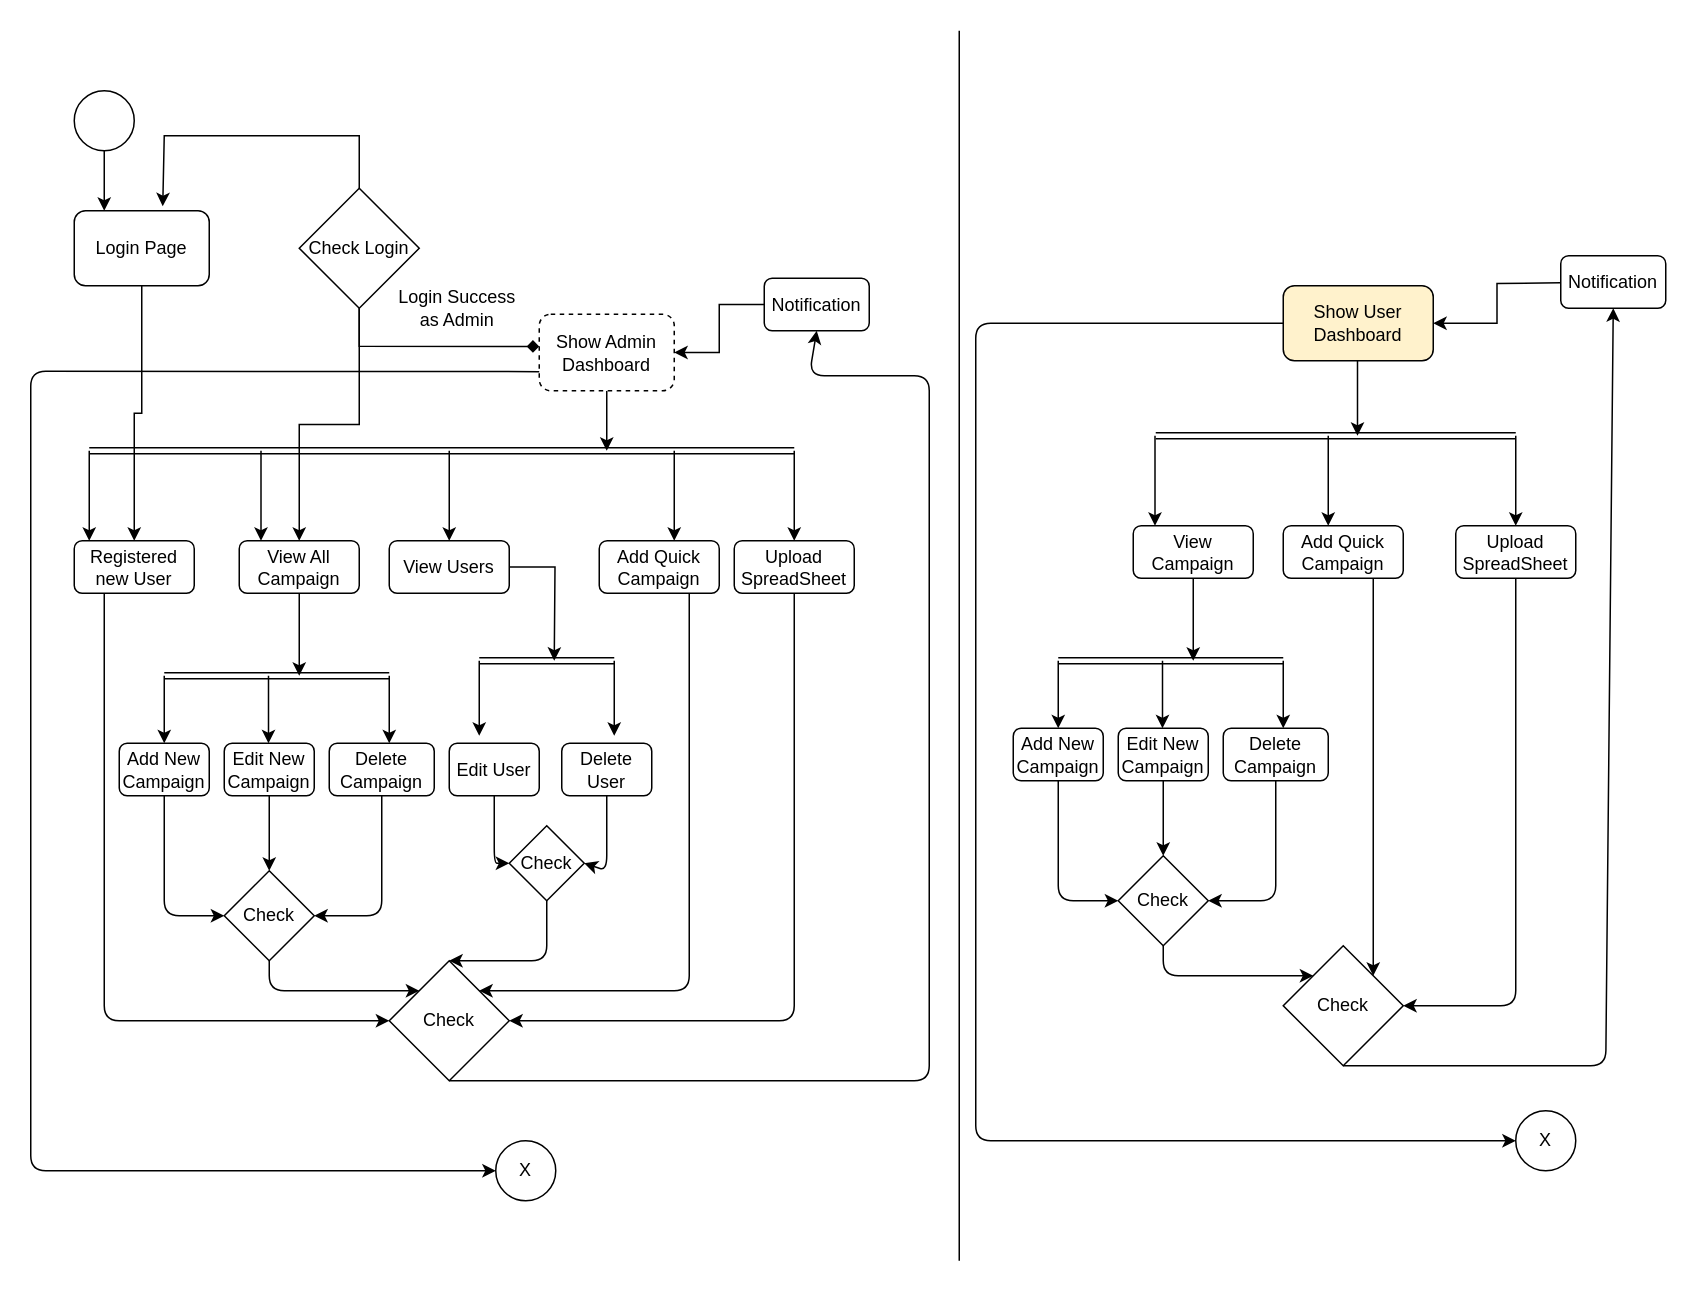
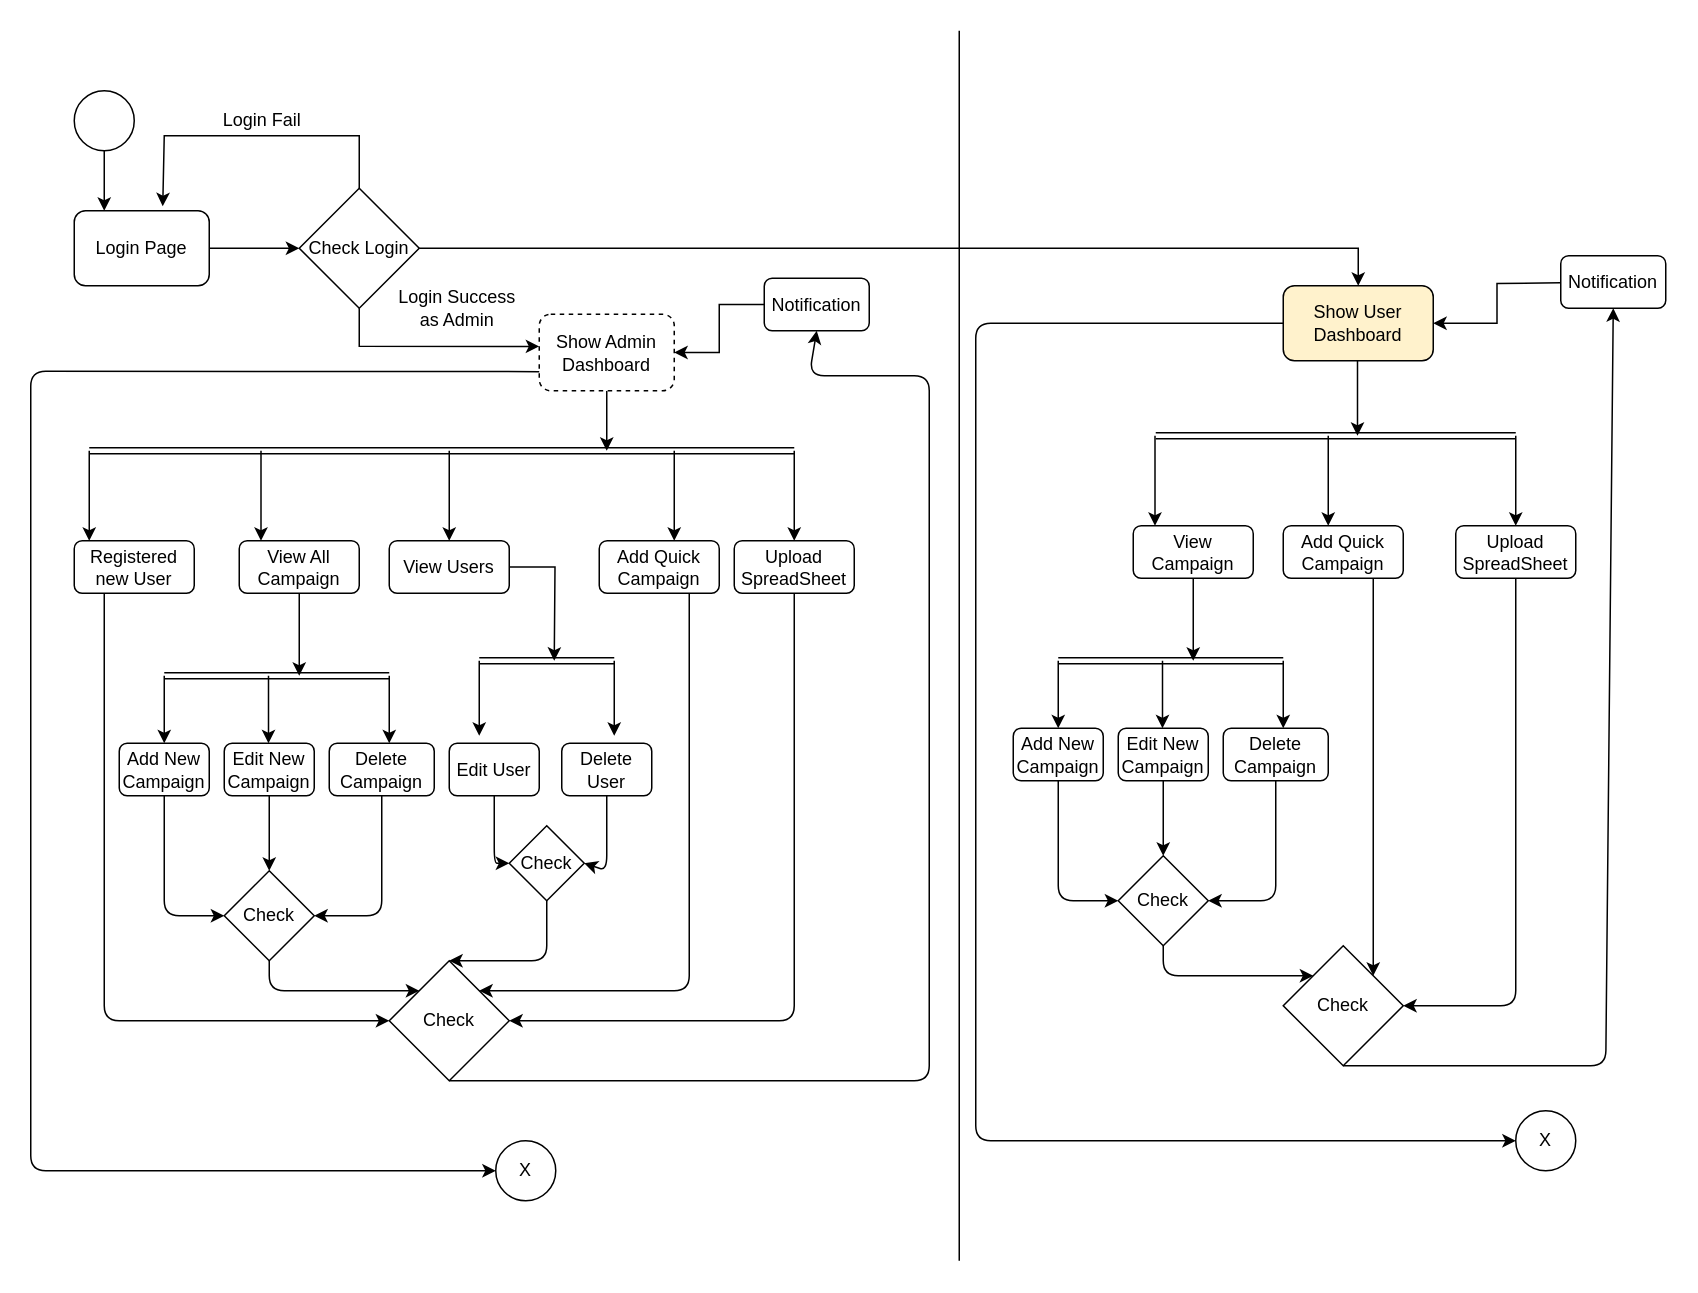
none -> (262, 121)
(527, 346) -> (528, 346)
(142, 411) -> (249, 248)
(314, 425) -> (902, 248)
